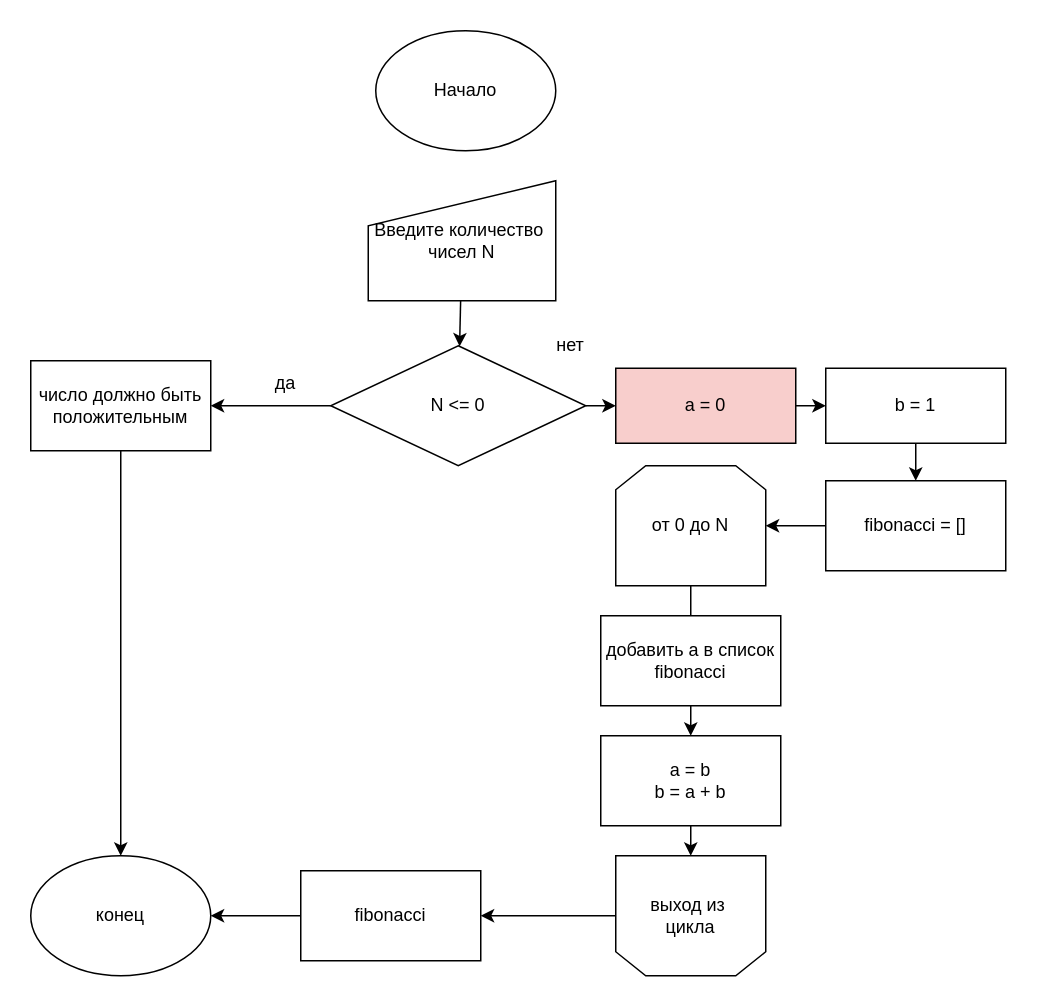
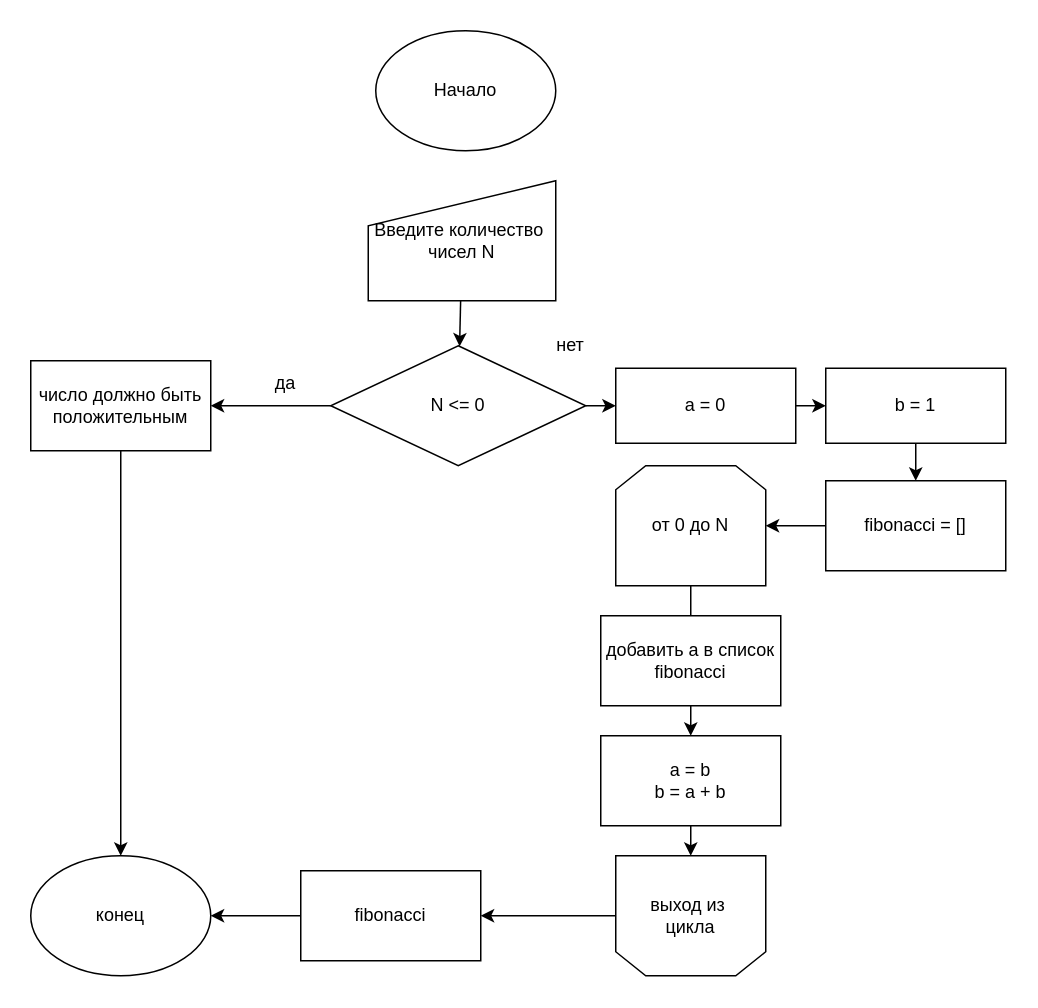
(706, 406) -> (706, 406)
